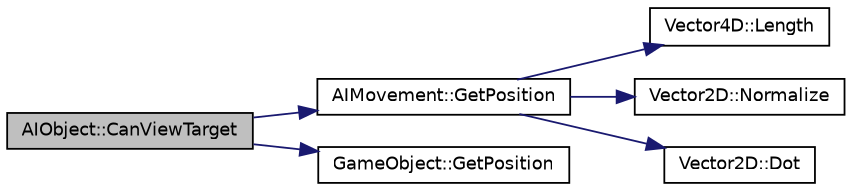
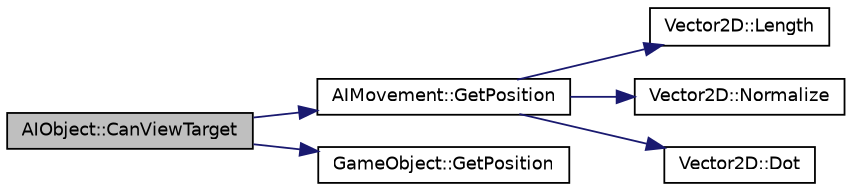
(740, 27) -> (740, 27)
